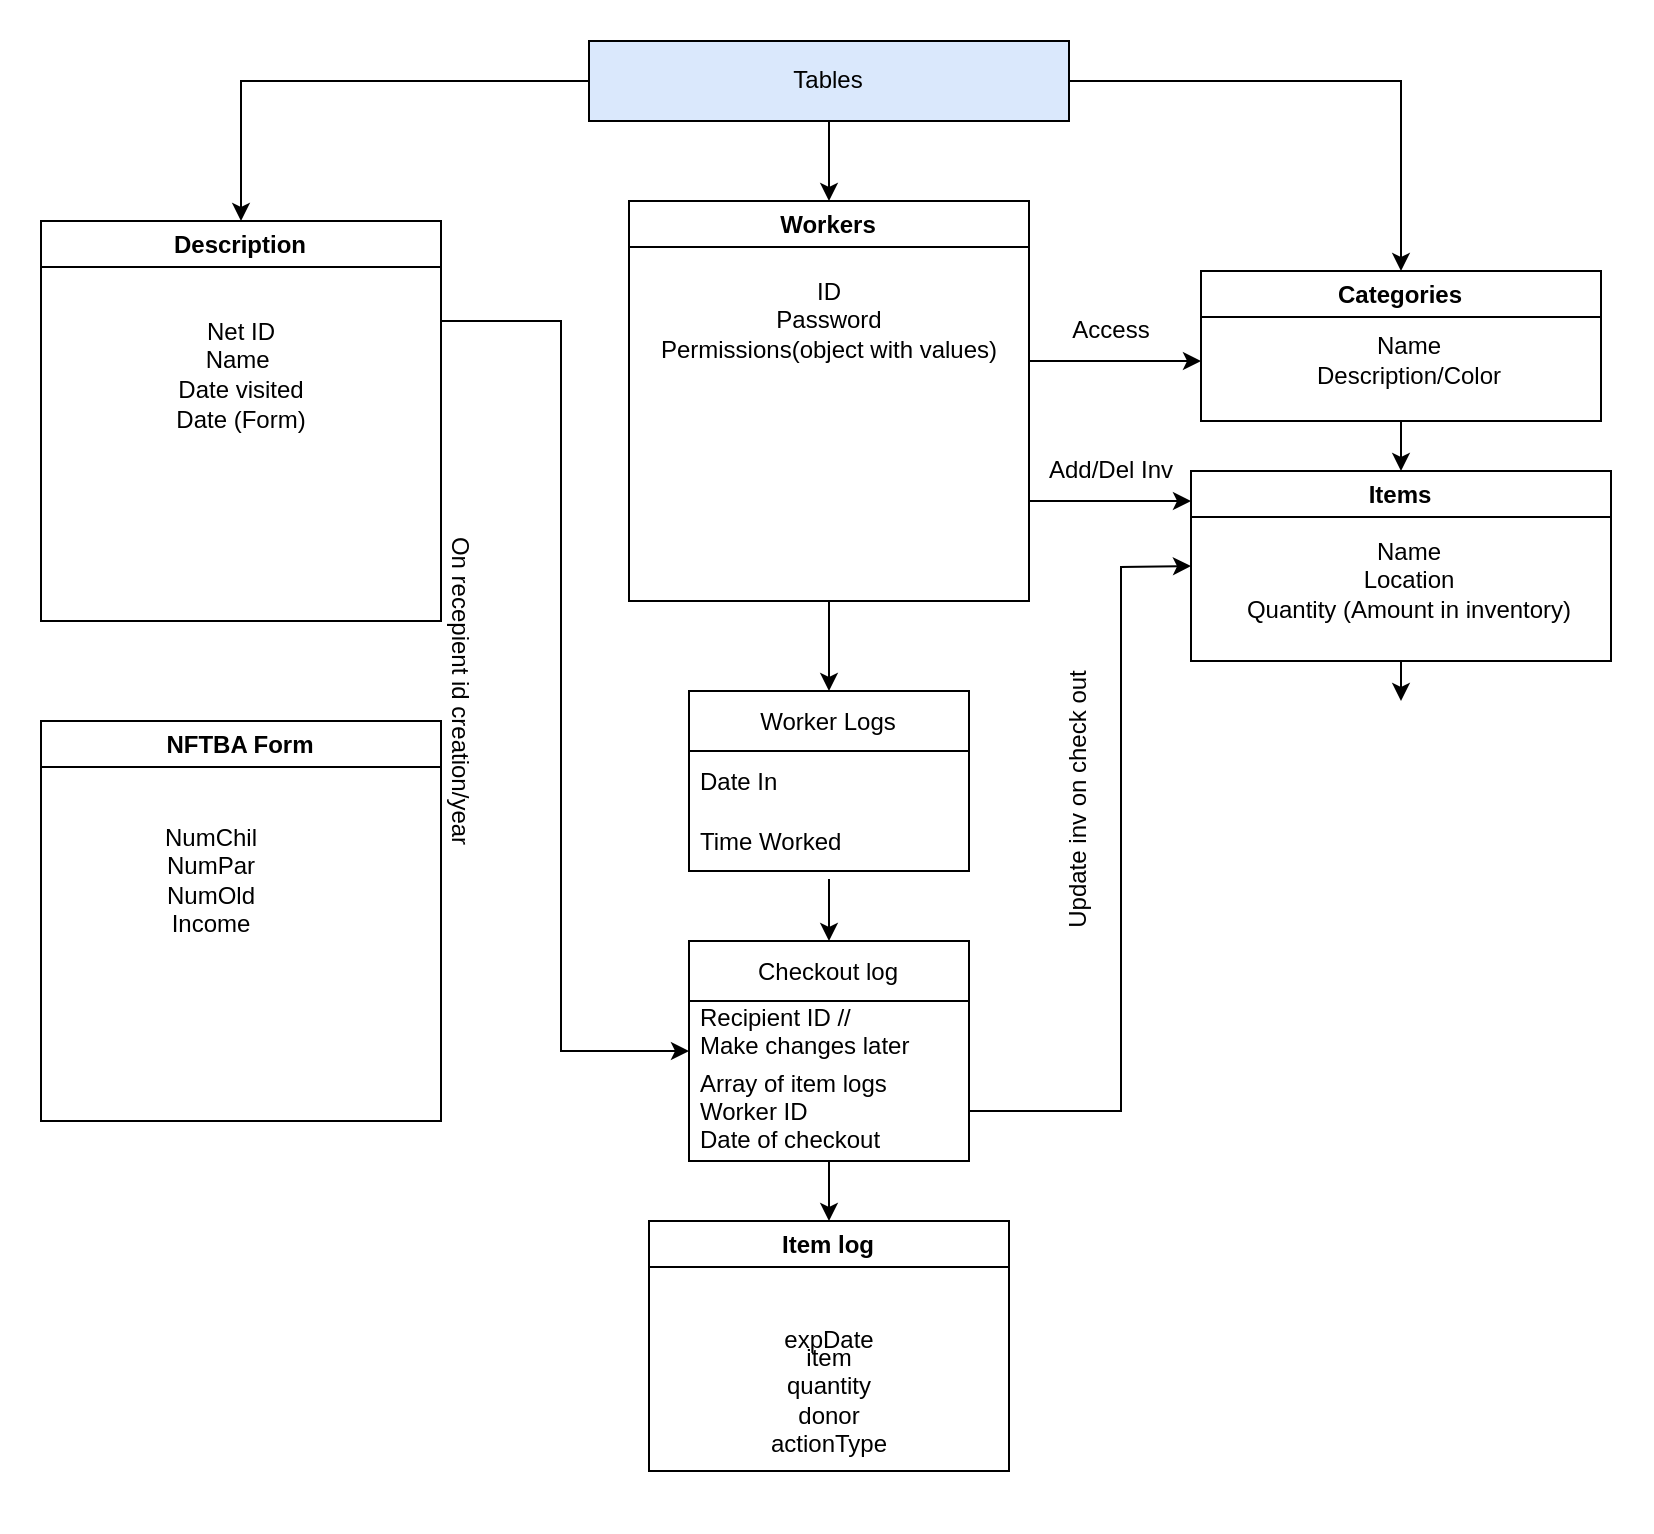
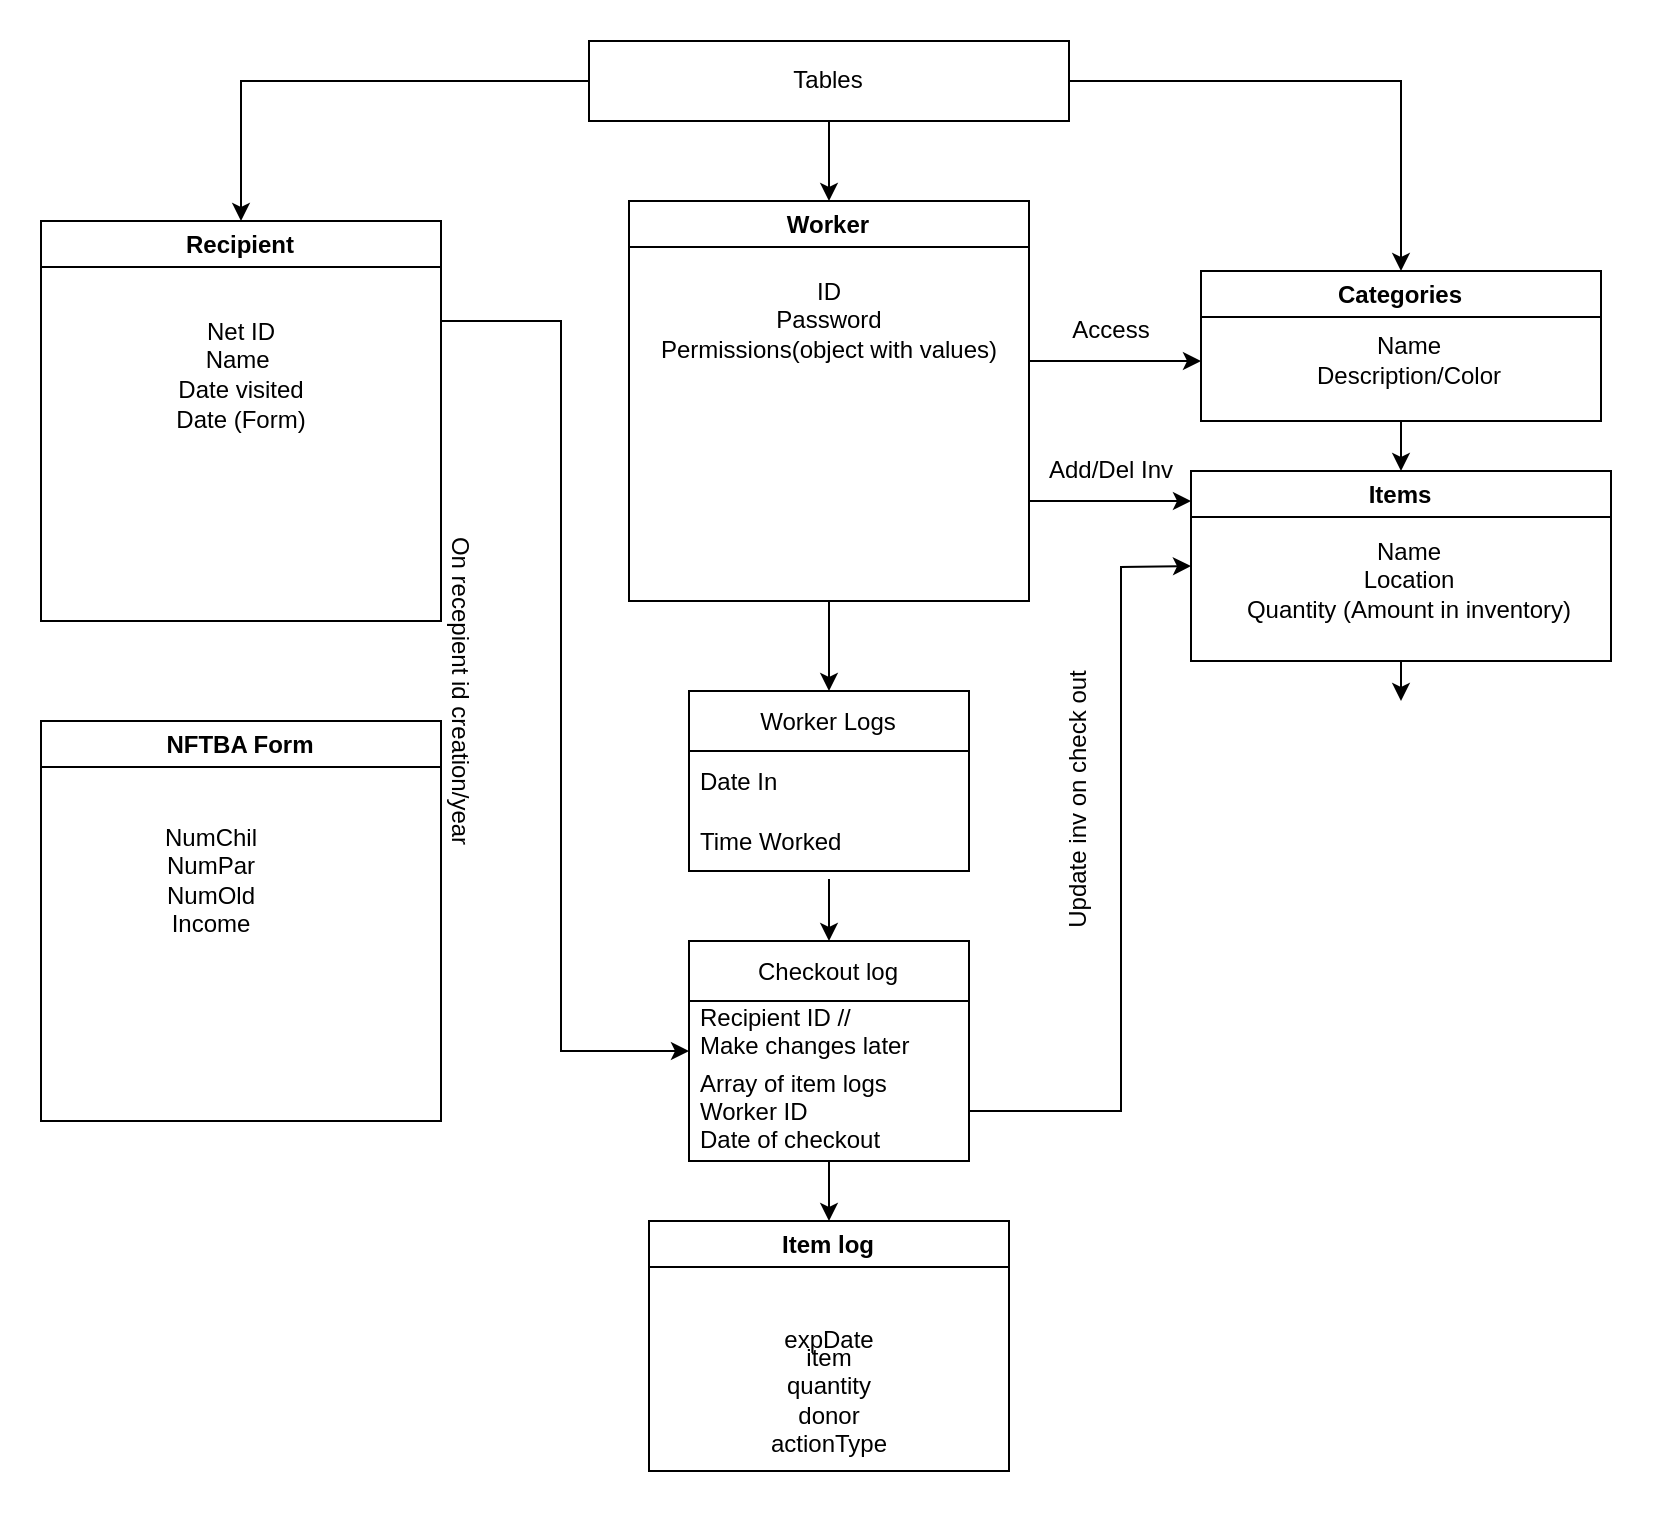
(829, 81) -> (829, 81)
(828, 225) -> (828, 225)
(240, 245) -> (240, 245)
